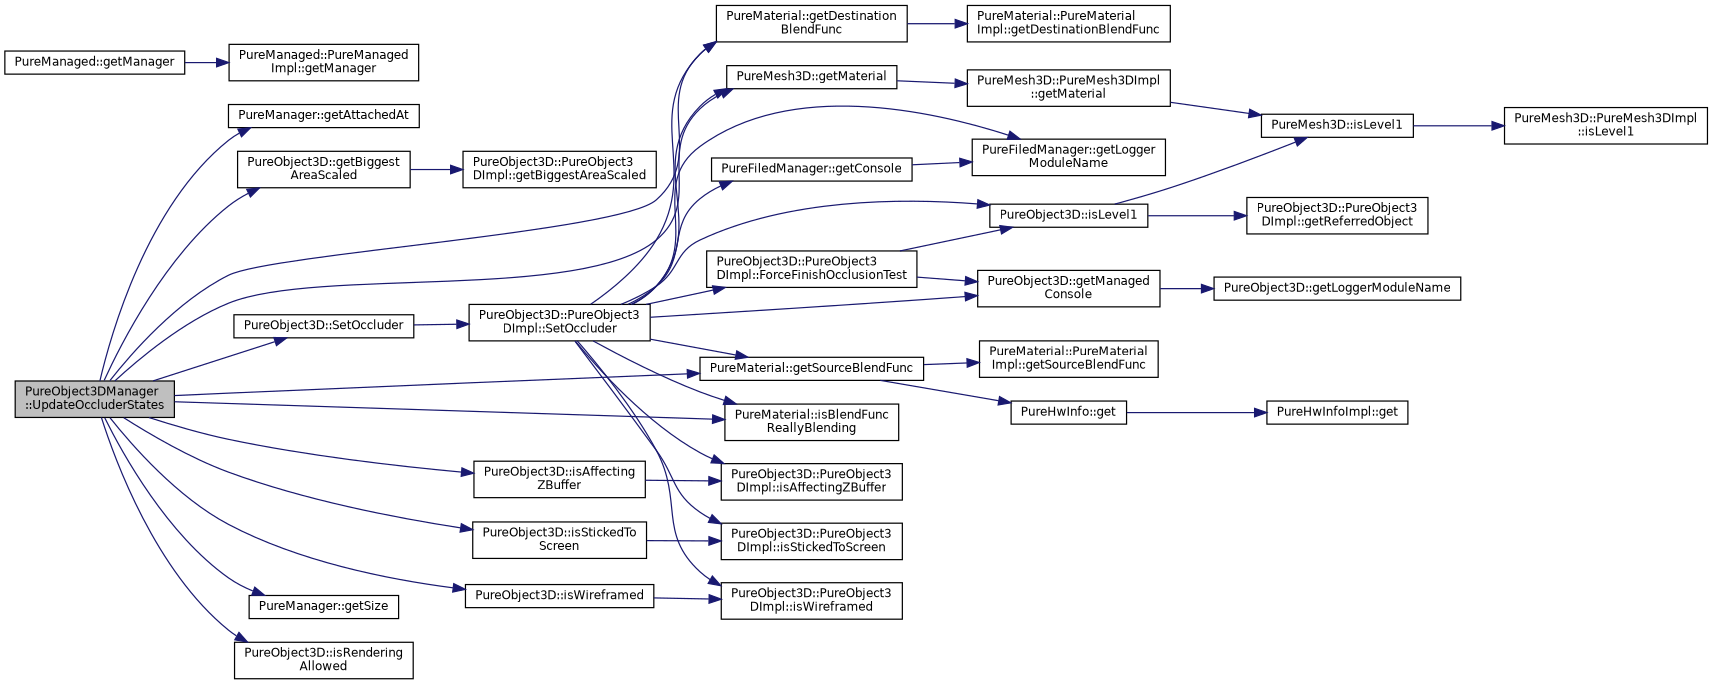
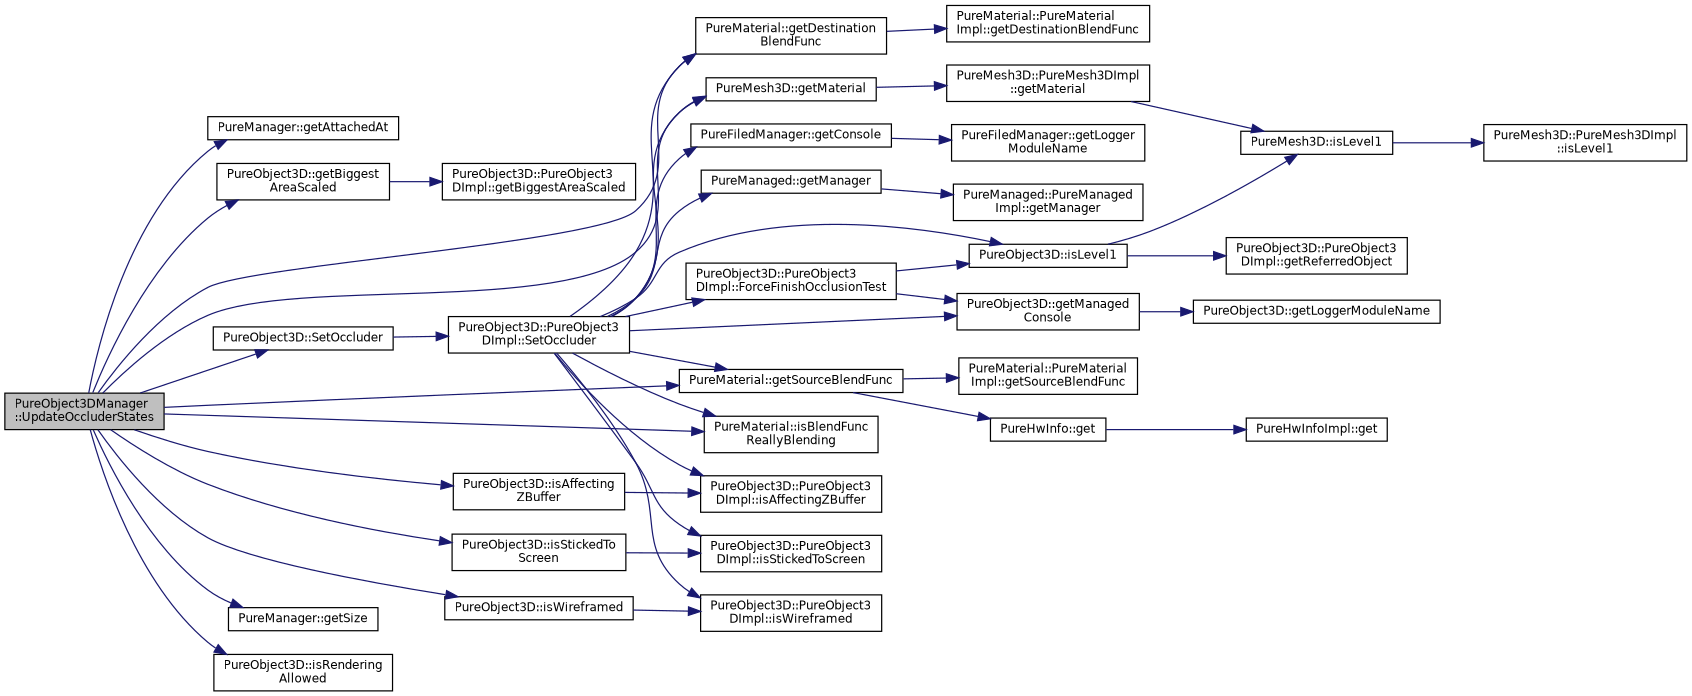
(761, 118) -> (667, 225)
